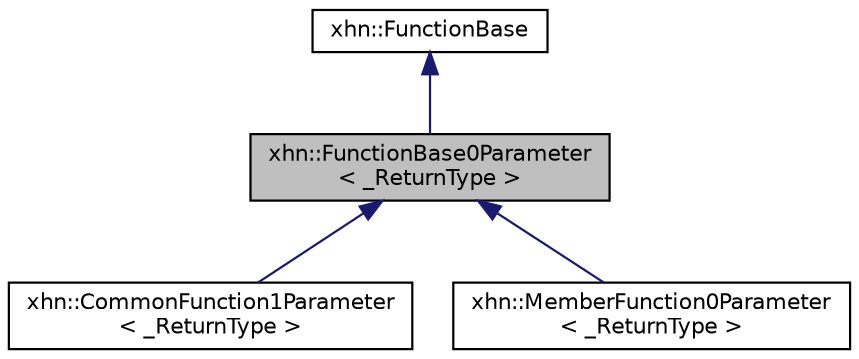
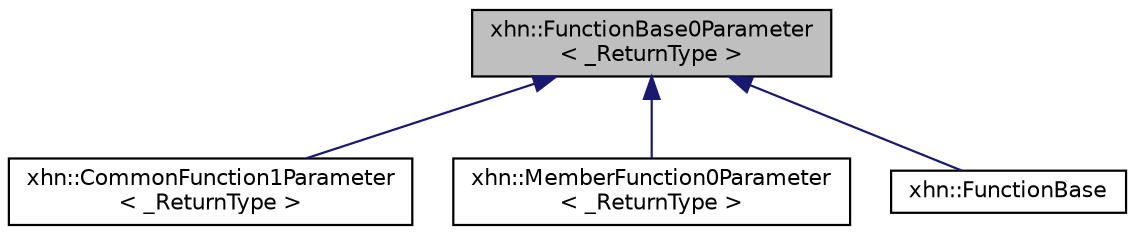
(430, 104) -> (856, 128)
